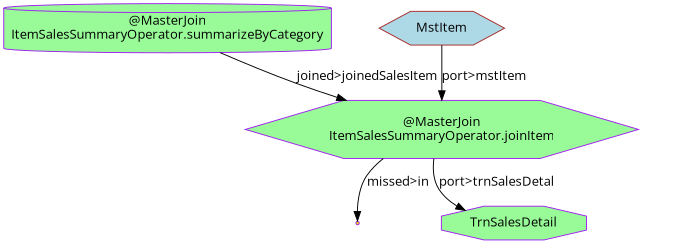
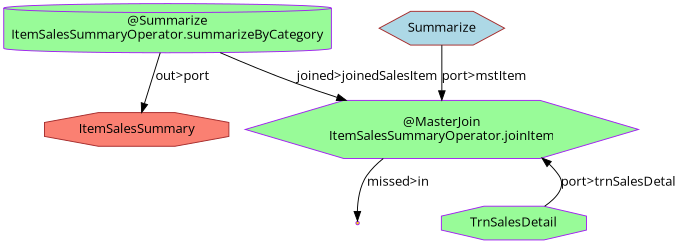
(168, 28) -> (168, 28)
(442, 28) -> (442, 28)
none -> (137, 129)
(437, 186) -> (561, 186)
